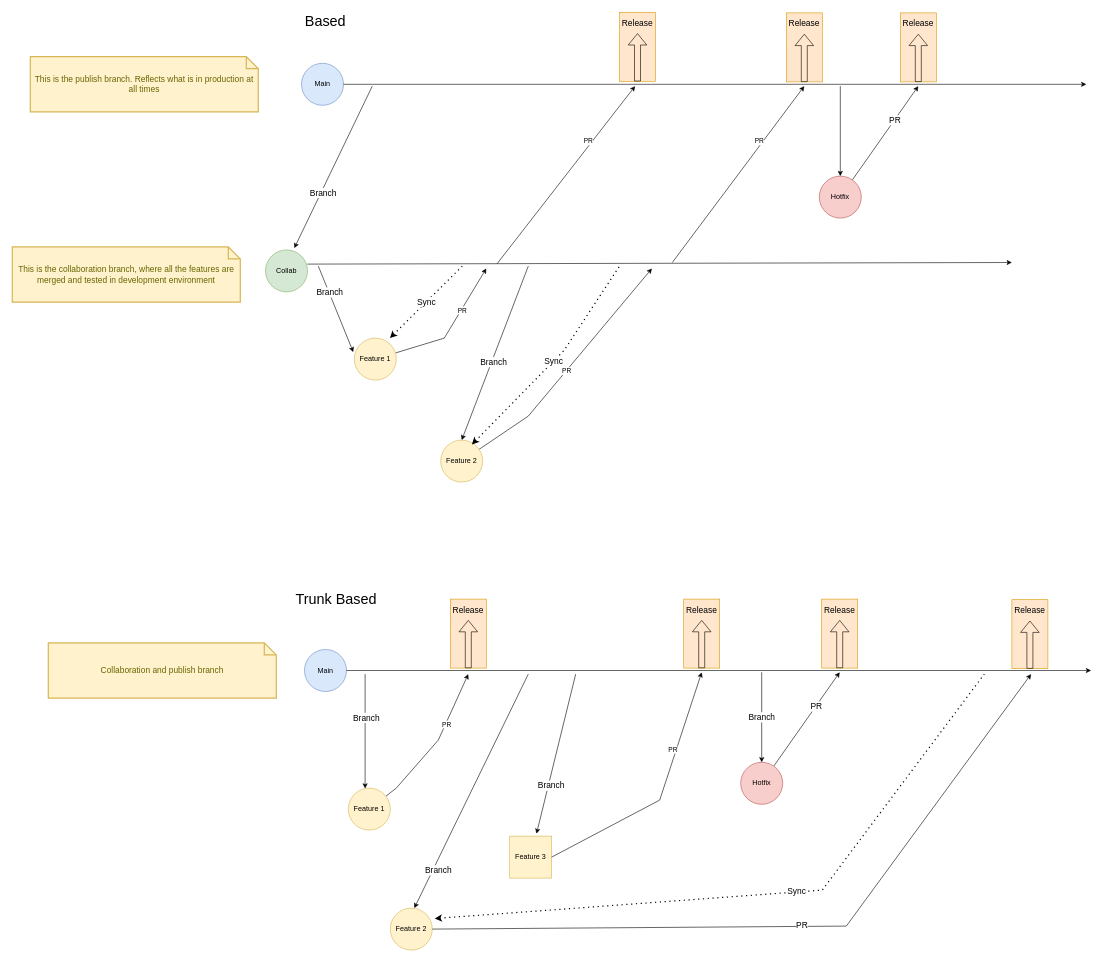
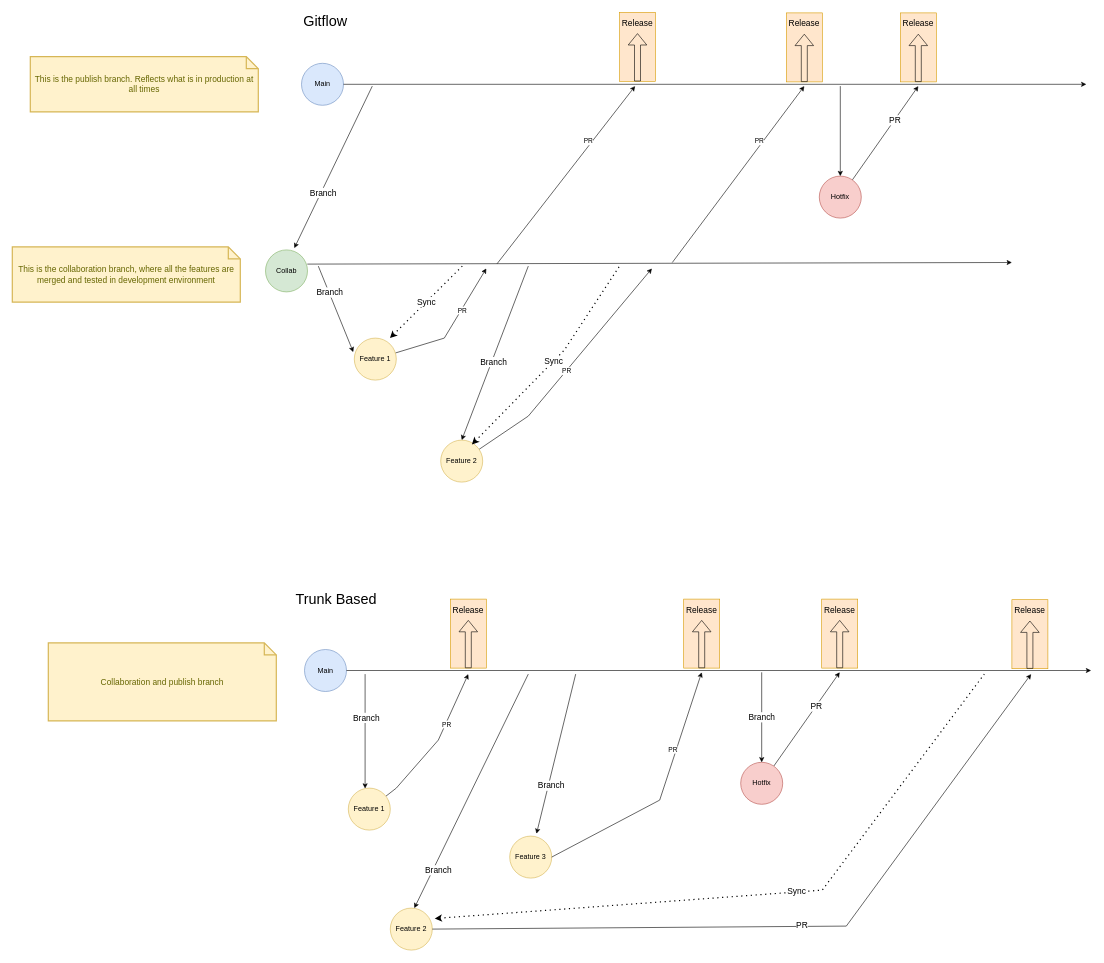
(326, 21) -> (326, 21)
(162, 671) -> (162, 682)
(531, 857) -> (531, 857)
